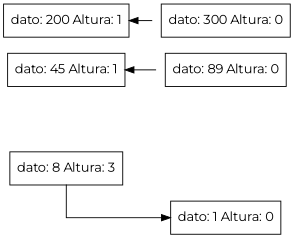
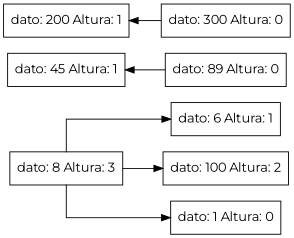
(145, 21) -> (150, 21)
(145, 70) -> (150, 70)
none -> (226, 119)
none -> (226, 168)
